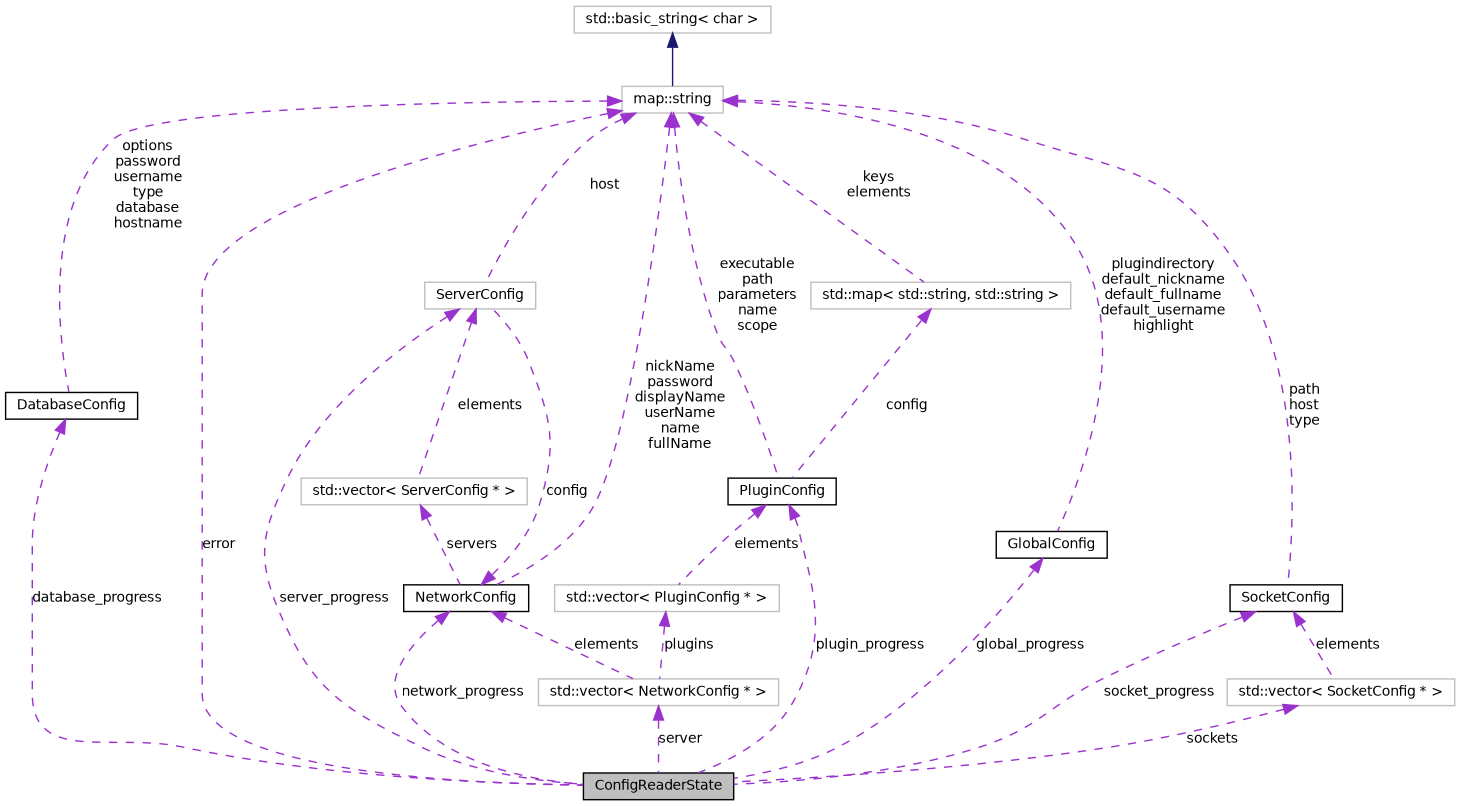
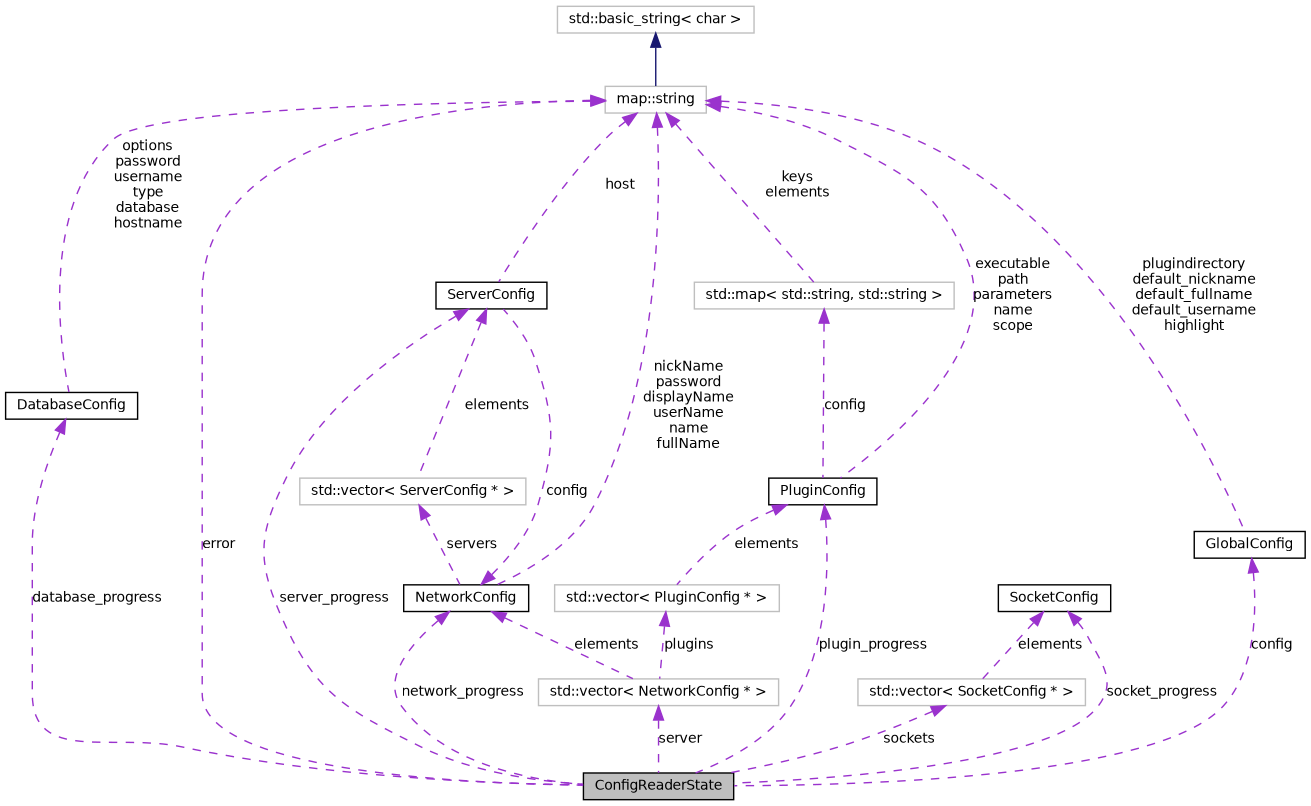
(1162, 188) -> none
(480, 296) -> (491, 296)
(1031, 645) -> (1272, 645)
